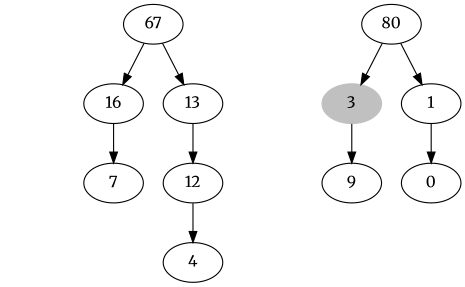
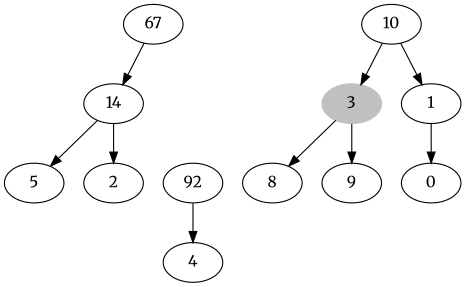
(391, 24) -> (391, 24)
(114, 104) -> (114, 104)
(193, 104) -> none
none -> (34, 183)
(114, 183) -> (114, 183)
(193, 183) -> (193, 183)
none -> (272, 183)
